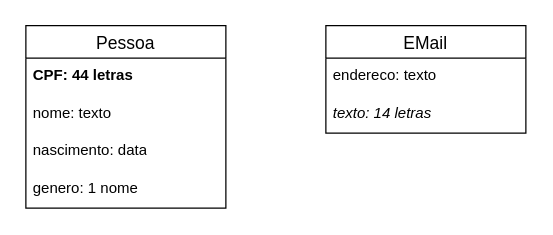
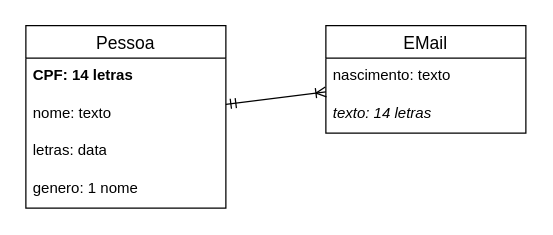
(84, 76) -> (84, 76)
(392, 76) -> (399, 76)
none -> (275, 98)
(94, 151) -> (78, 151)
